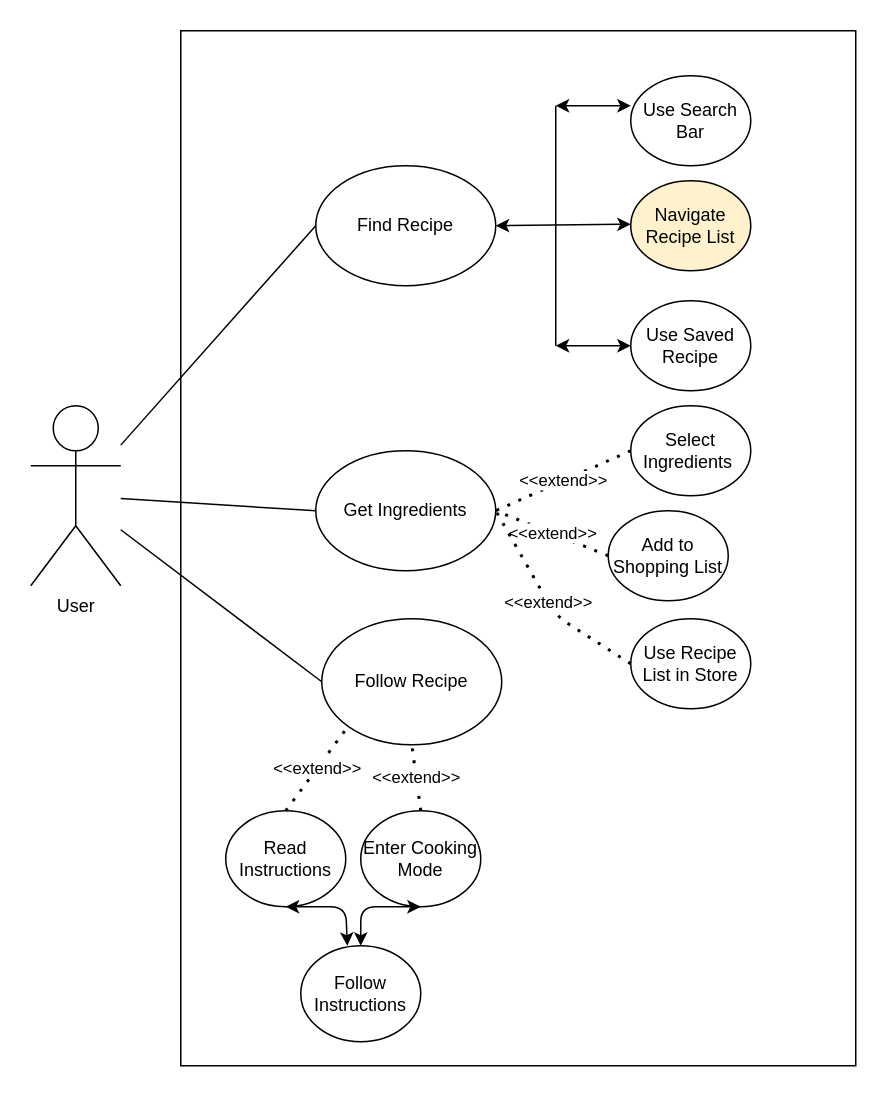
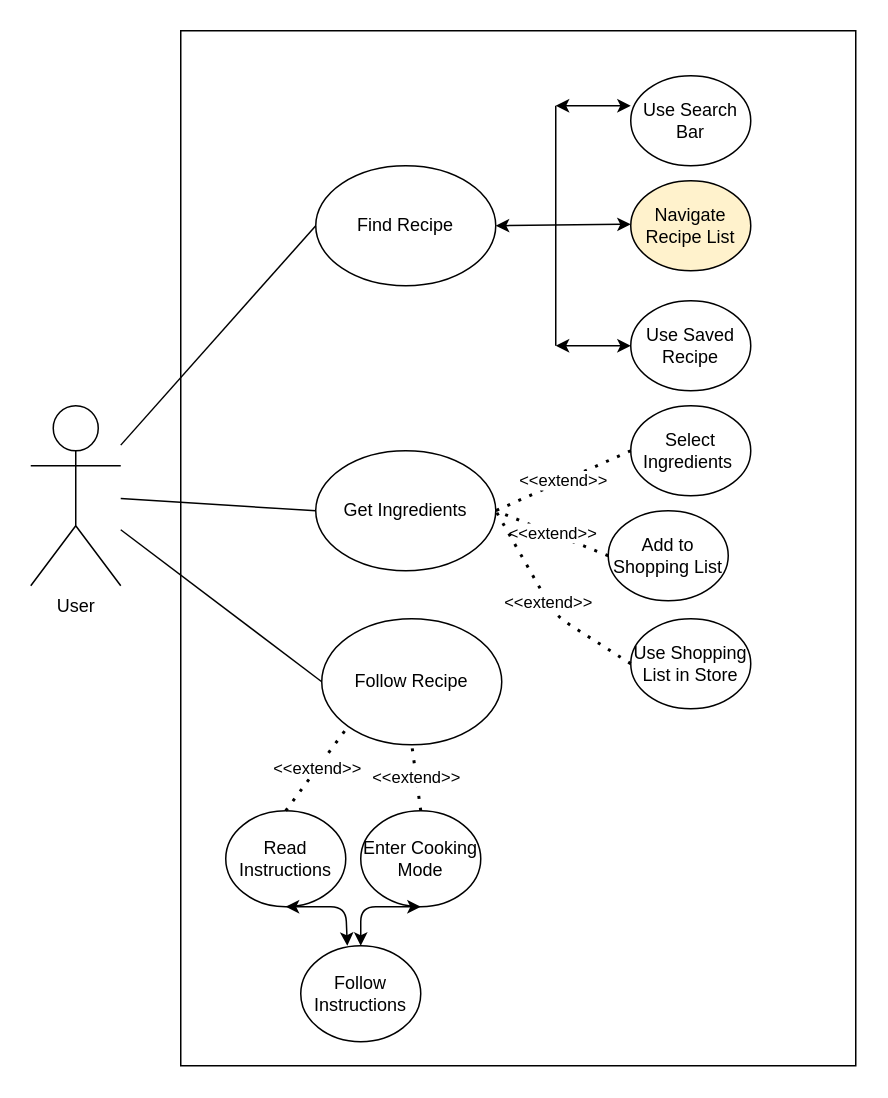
(691, 664) -> (691, 664)
